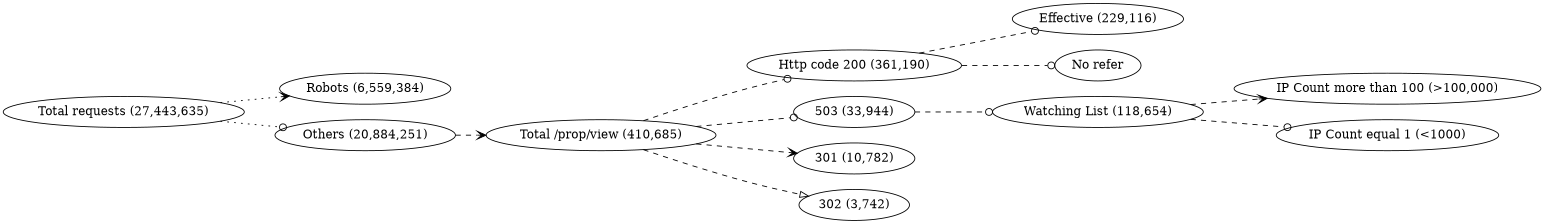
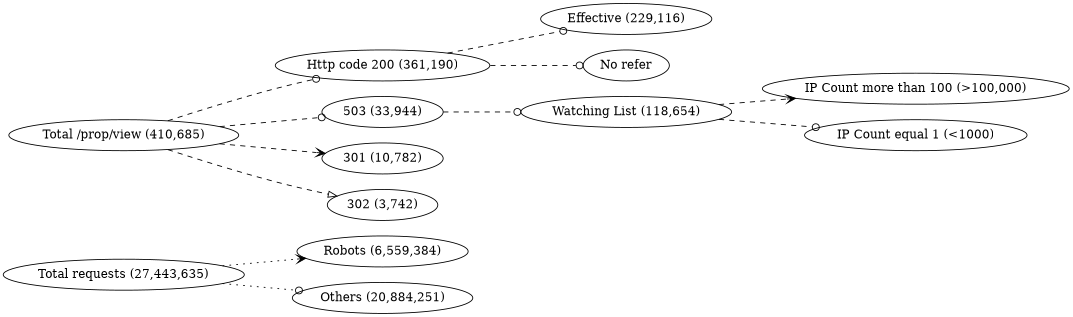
(466, 135) -> none
